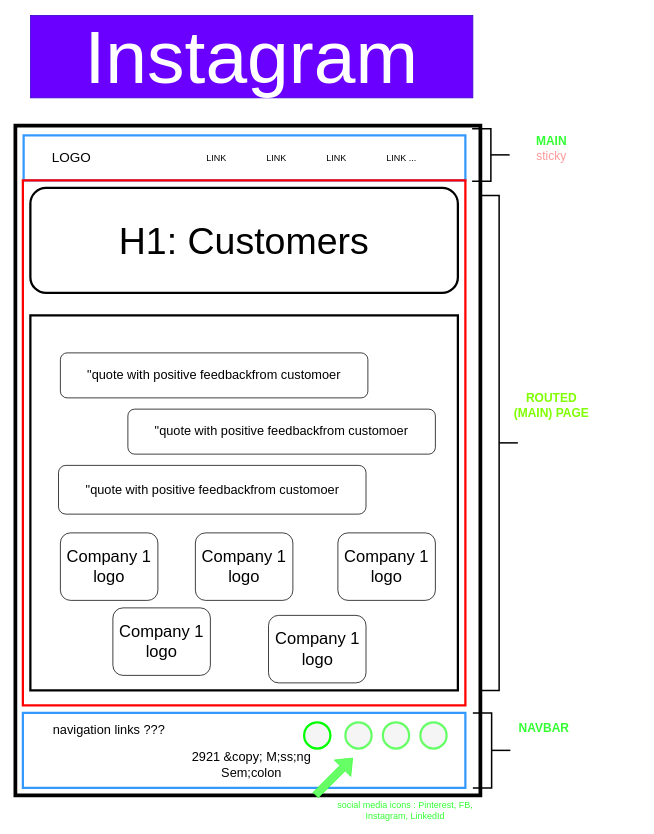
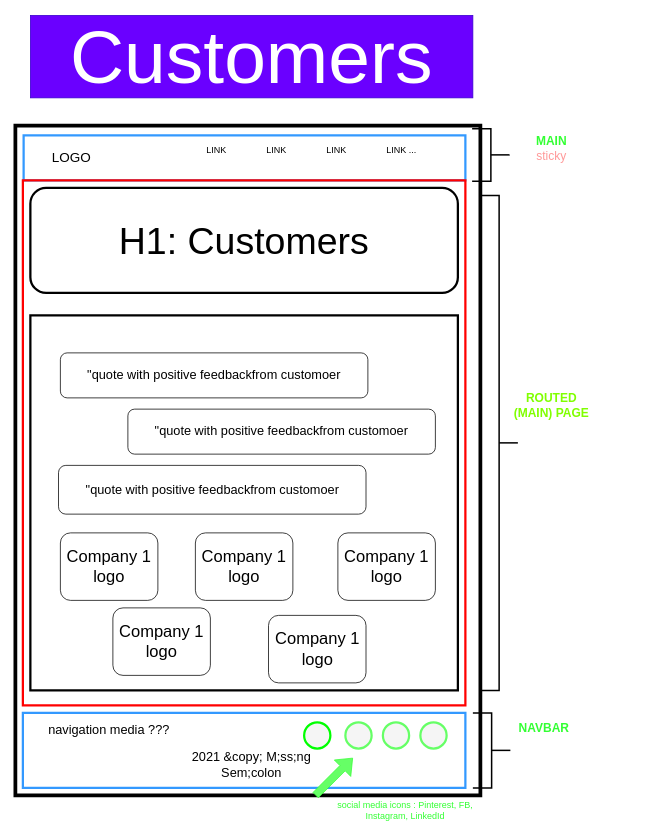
(252, 57) -> (252, 57)
(312, 158) -> (312, 150)
(109, 730) -> (109, 730)
(252, 765) -> (252, 765)
